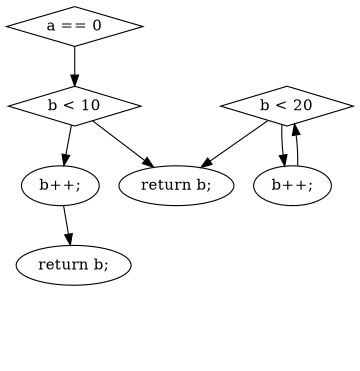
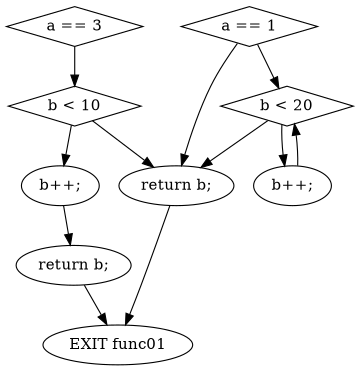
(75, 27) -> (75, 27)
none -> (249, 27)
none -> (118, 345)
